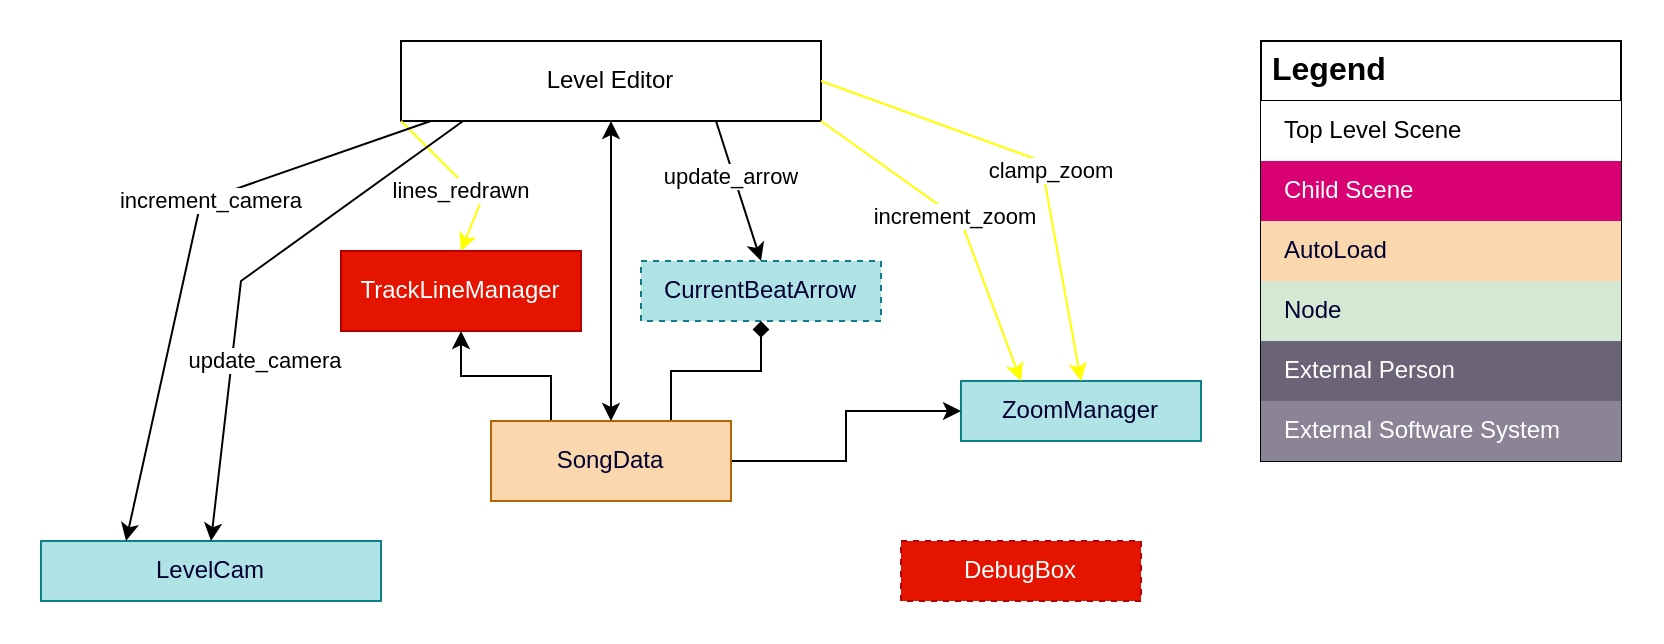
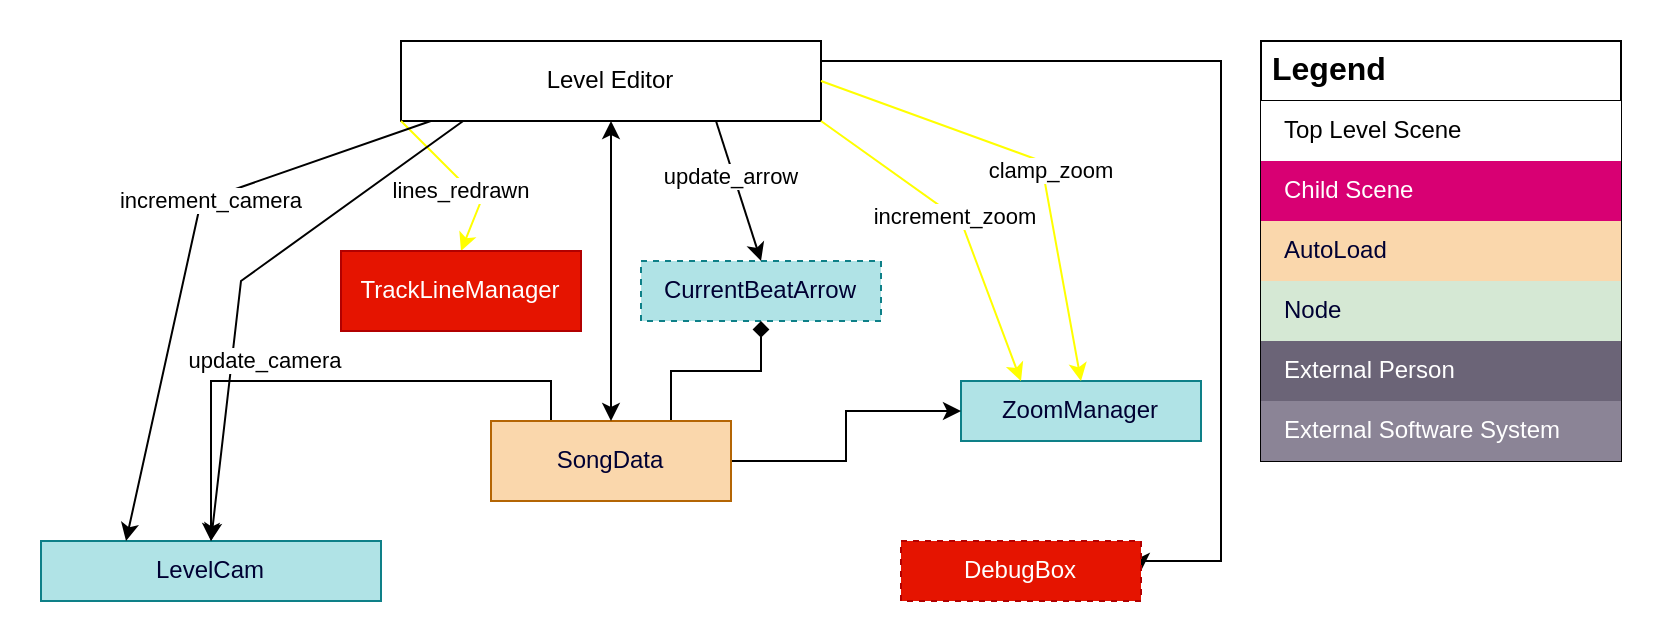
none -> (1221, 152)
(494, 376) -> (315, 381)
